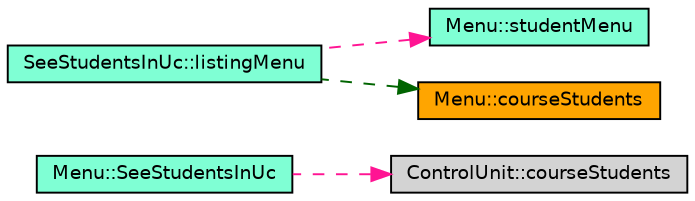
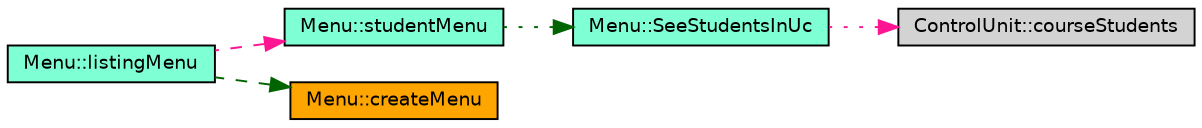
none -> (529, 27)
(165, 64) -> (111, 64)
(539, 101) -> (394, 101)
(332, 174) -> (854, 27)
